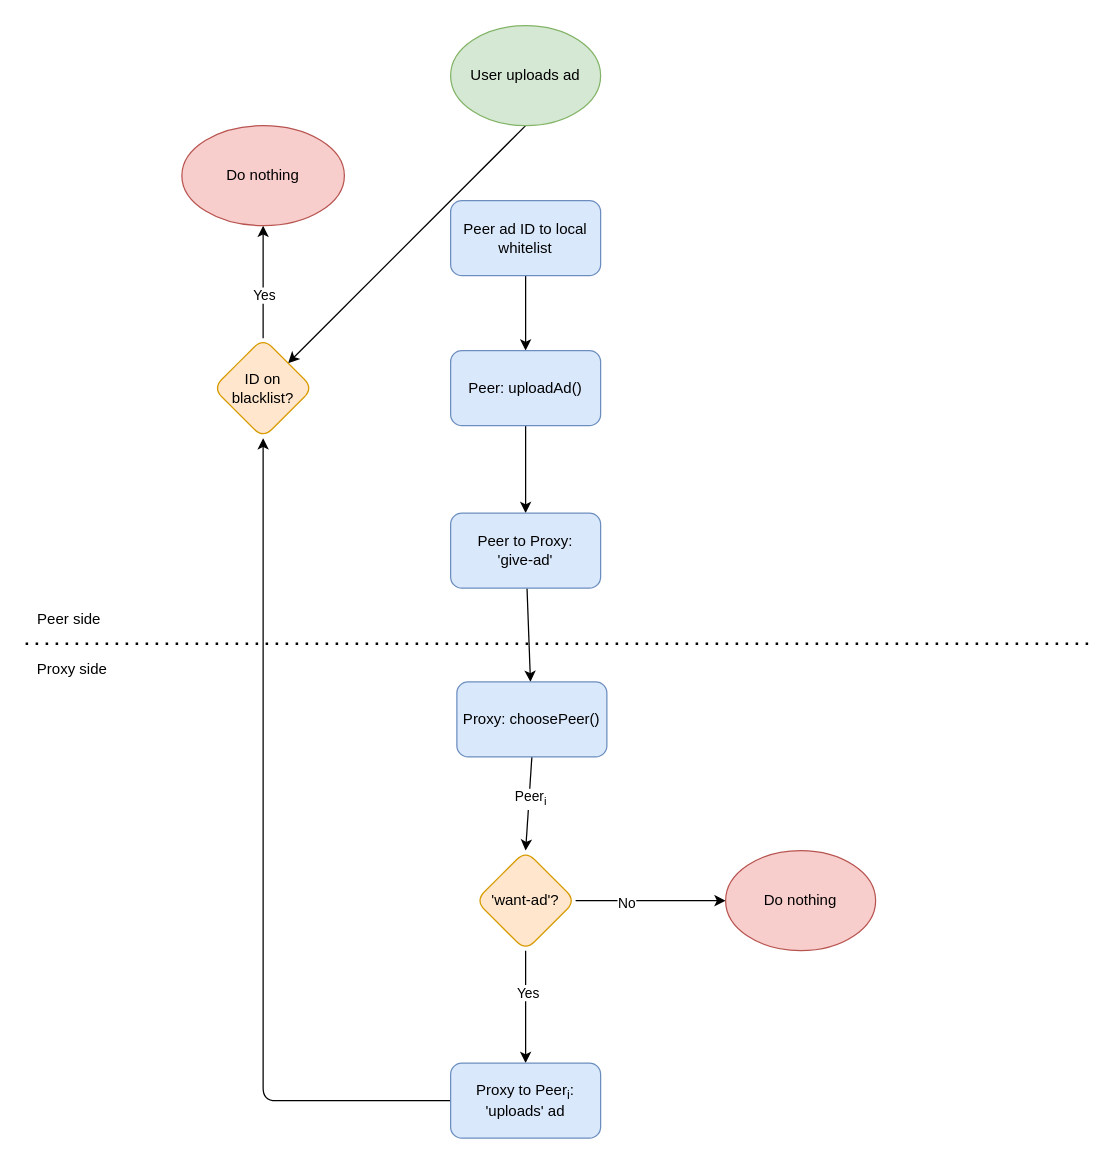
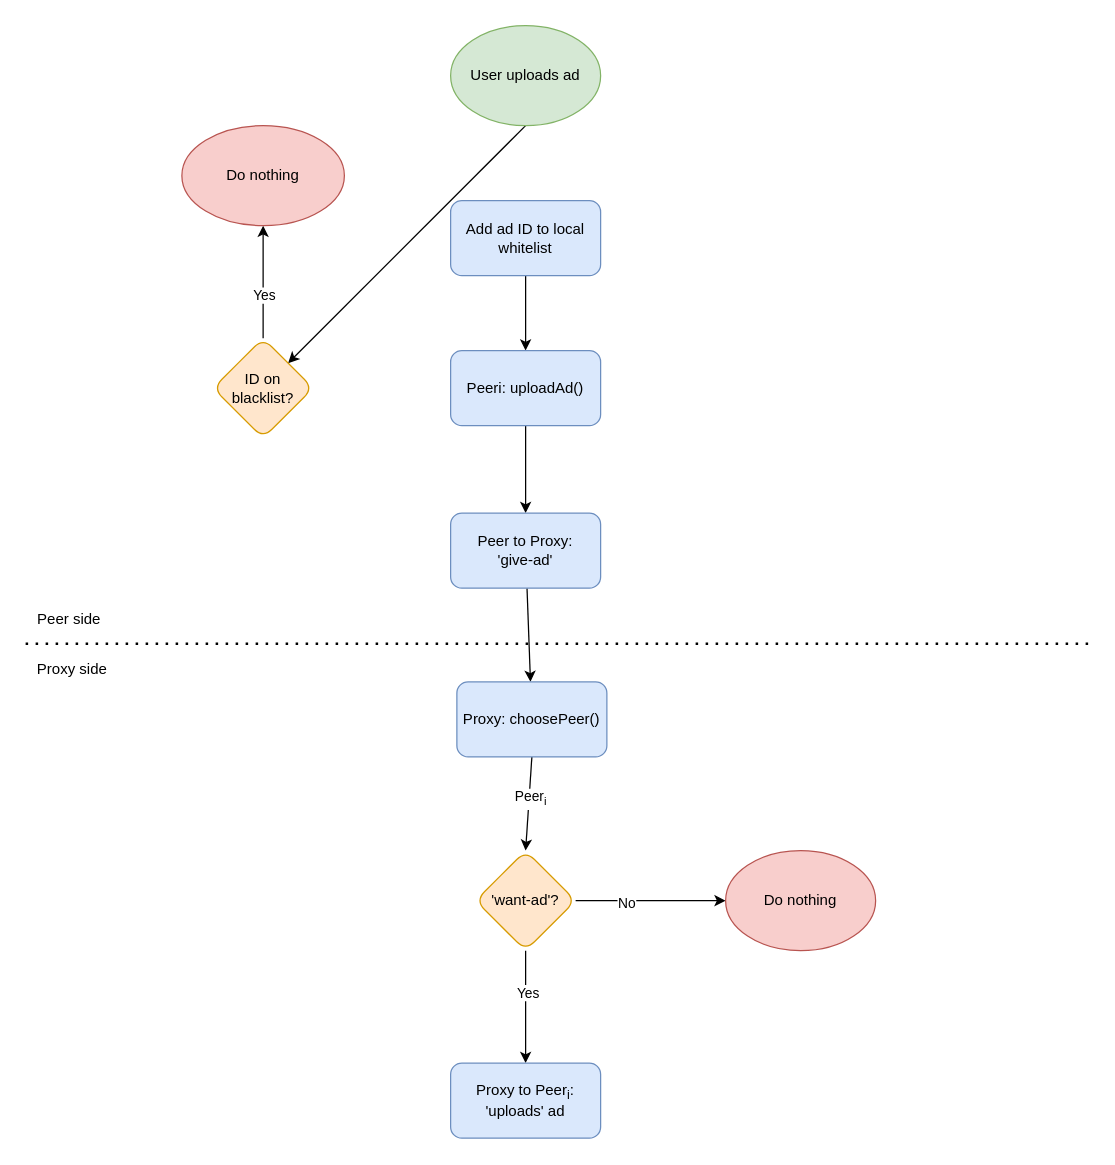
(526, 238) -> (526, 238)
(526, 388) -> (526, 388)
(263, 862) -> none
